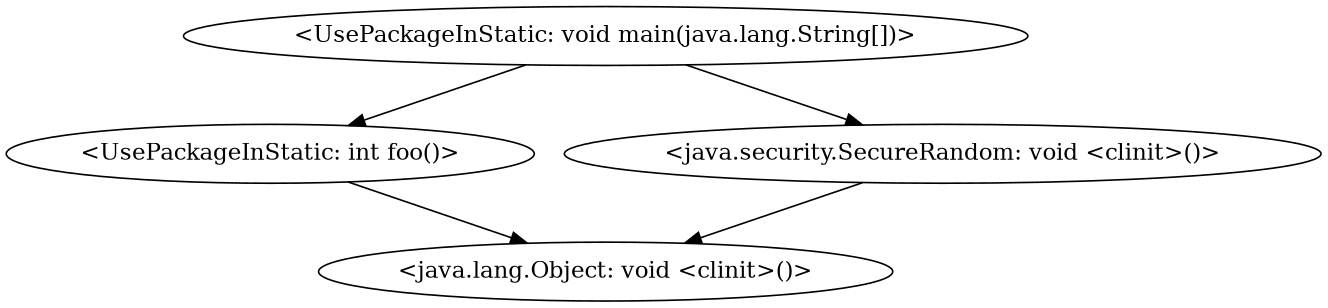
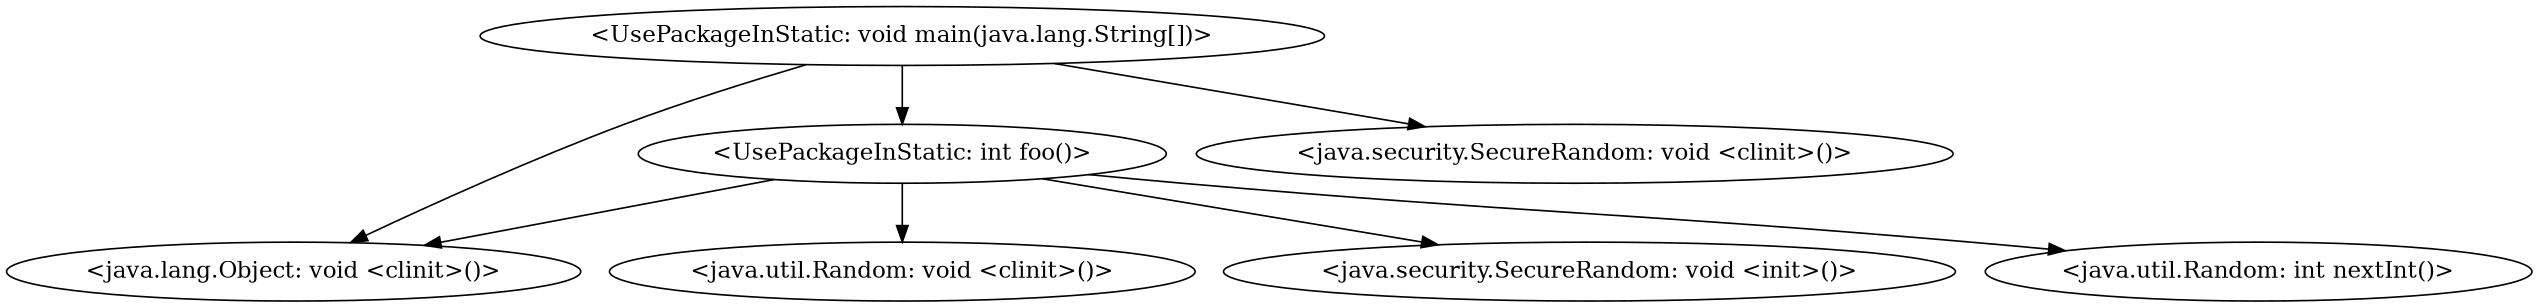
(782, 210) -> (582, 141)
none -> (902, 272)
none -> (1589, 272)
none -> (2259, 272)
